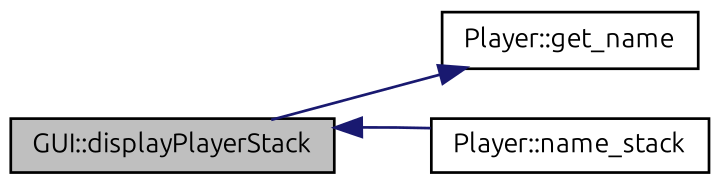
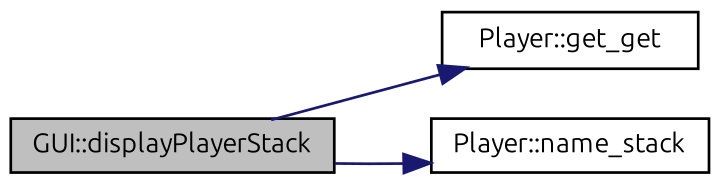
(570, 40) -> (570, 40)
(396, 128) -> (369, 164)
